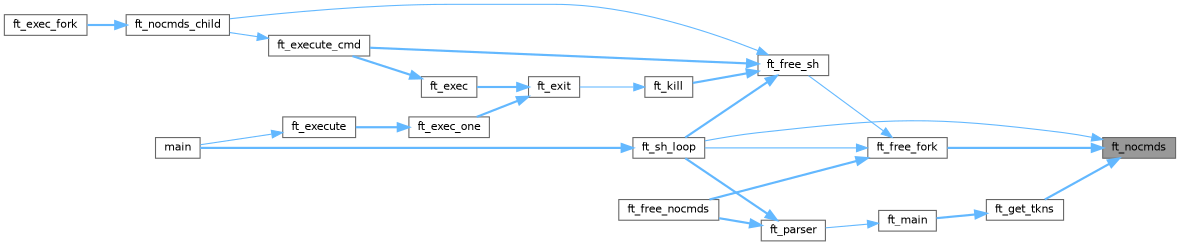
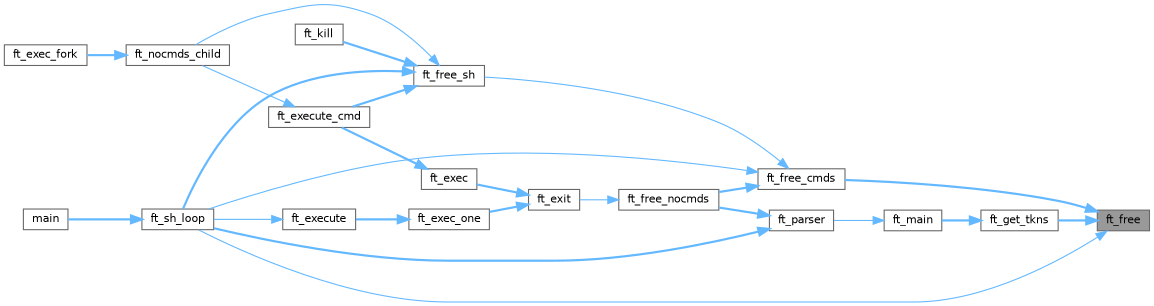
(607, 87) -> (594, 200)
(236, 139) -> (243, 219)
(908, 148) -> (801, 179)
(1139, 148) -> (1123, 220)
